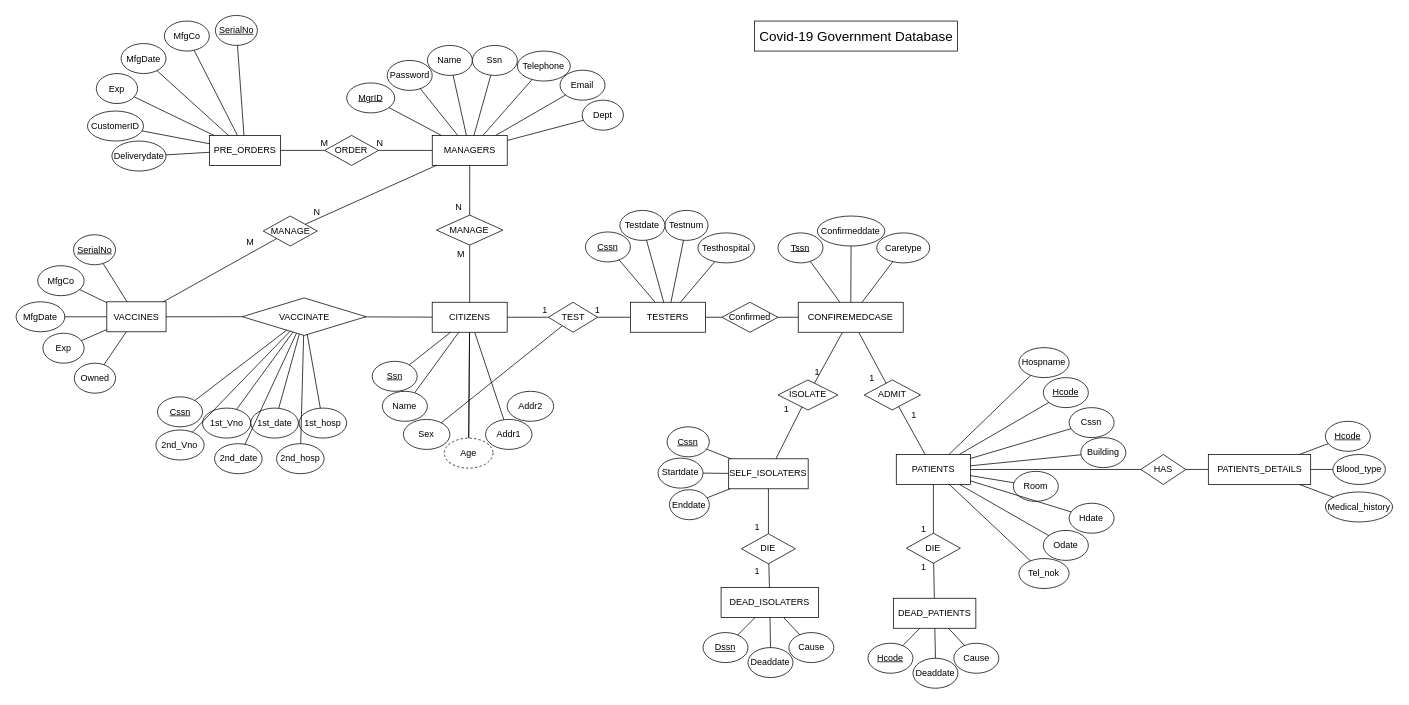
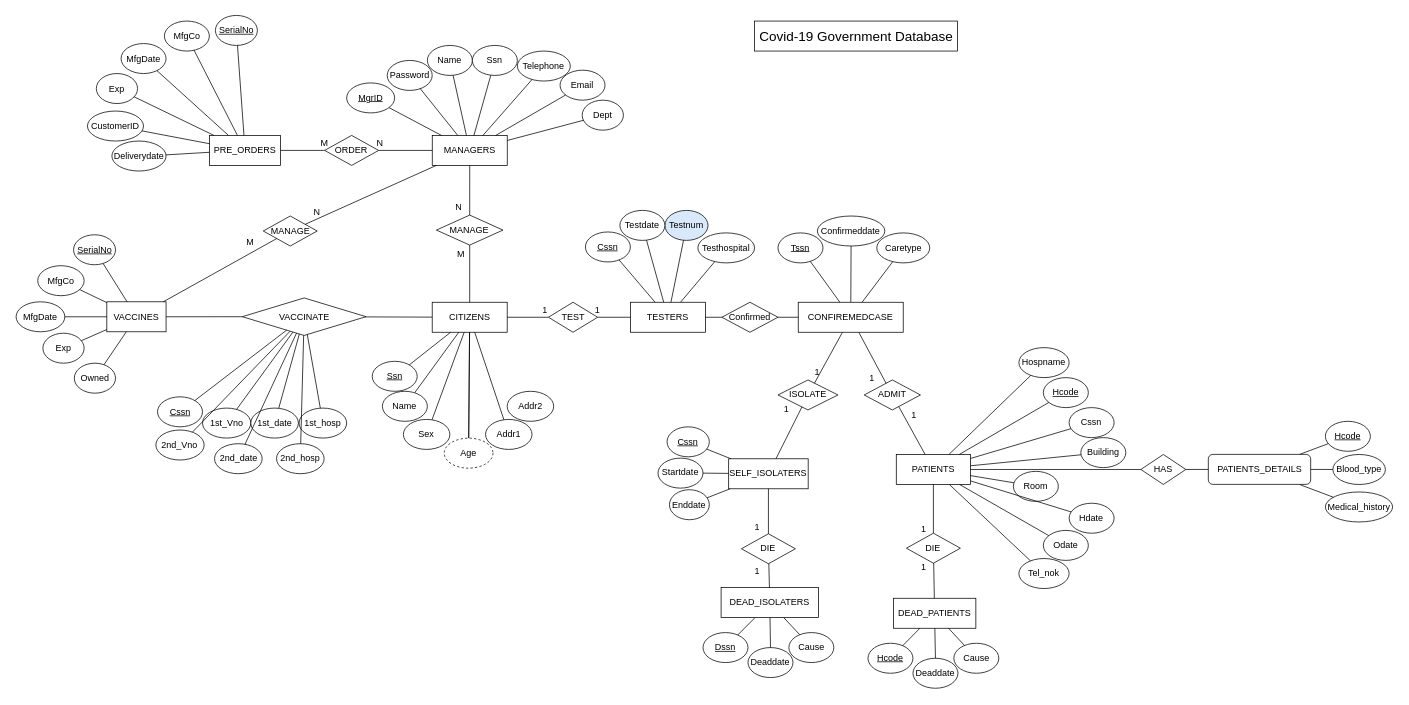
(687, 225) -> (687, 225)
(502, 375) -> (448, 377)
(1260, 469) -> (1260, 469)
